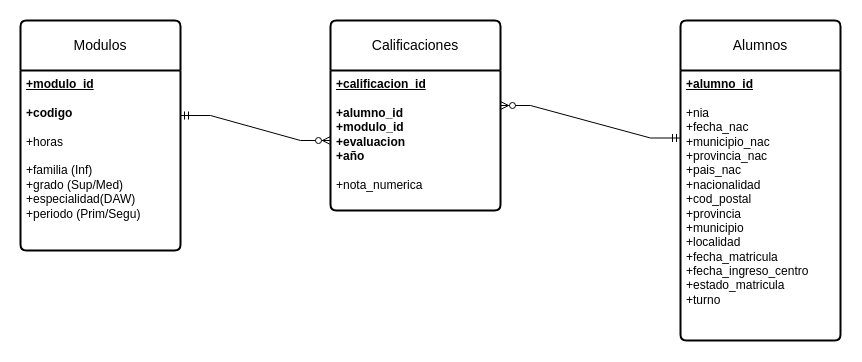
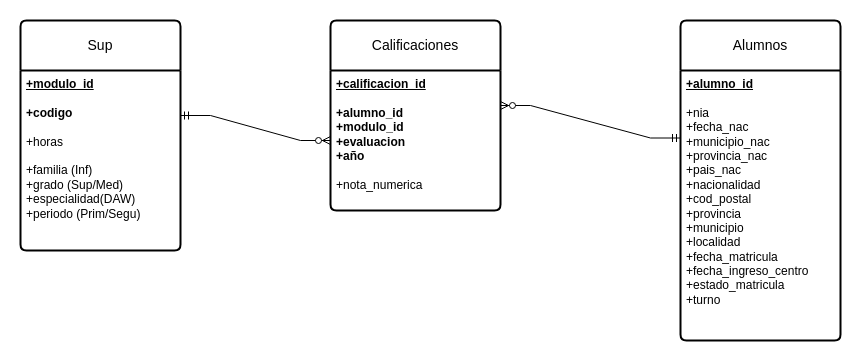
(101, 46) -> (101, 46)
